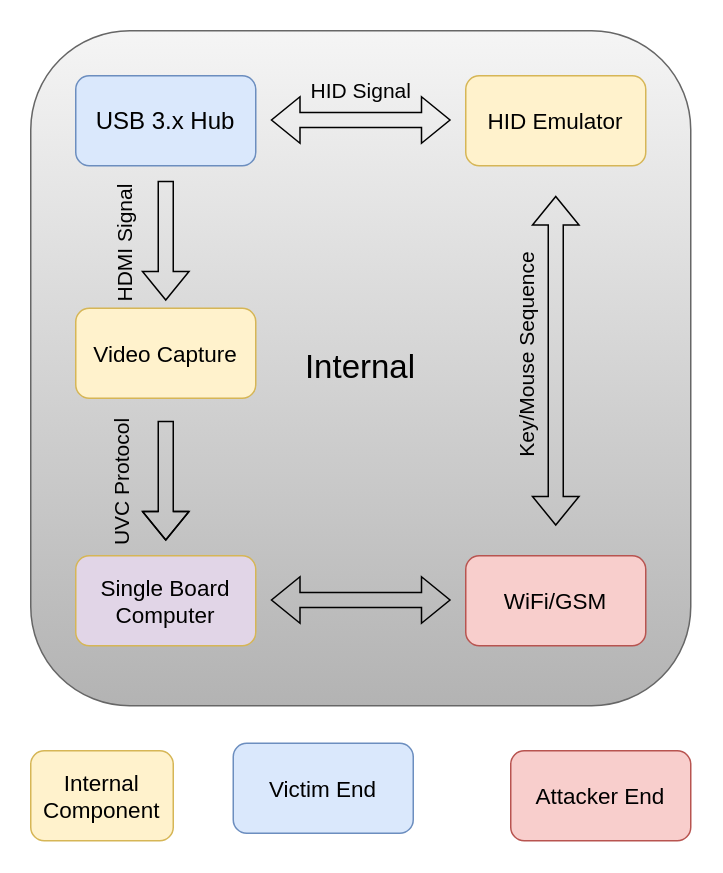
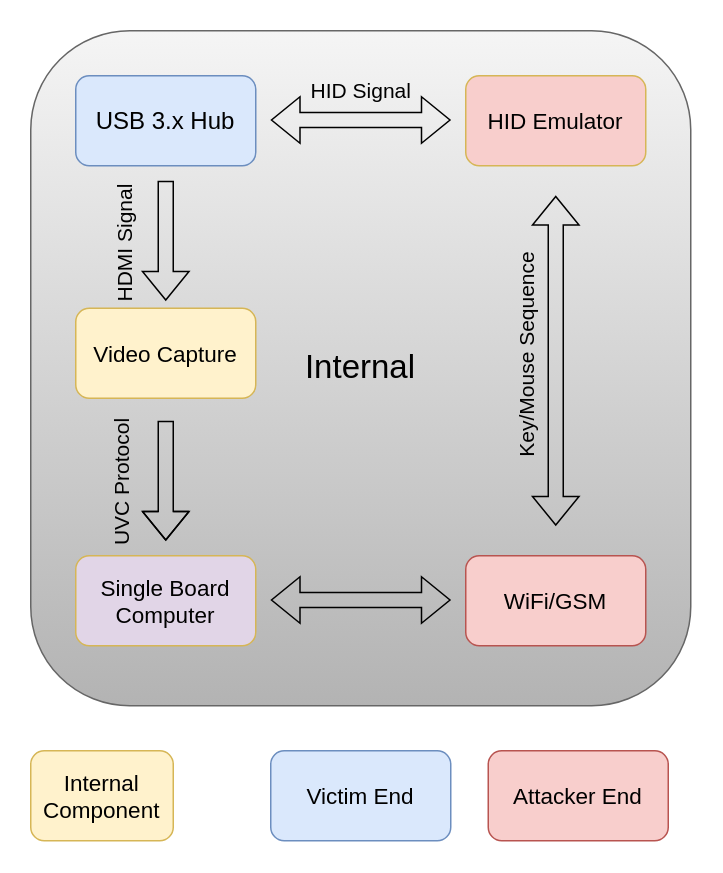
(556, 121) -> (556, 121)
(323, 788) -> (361, 796)
(601, 796) -> (578, 796)
